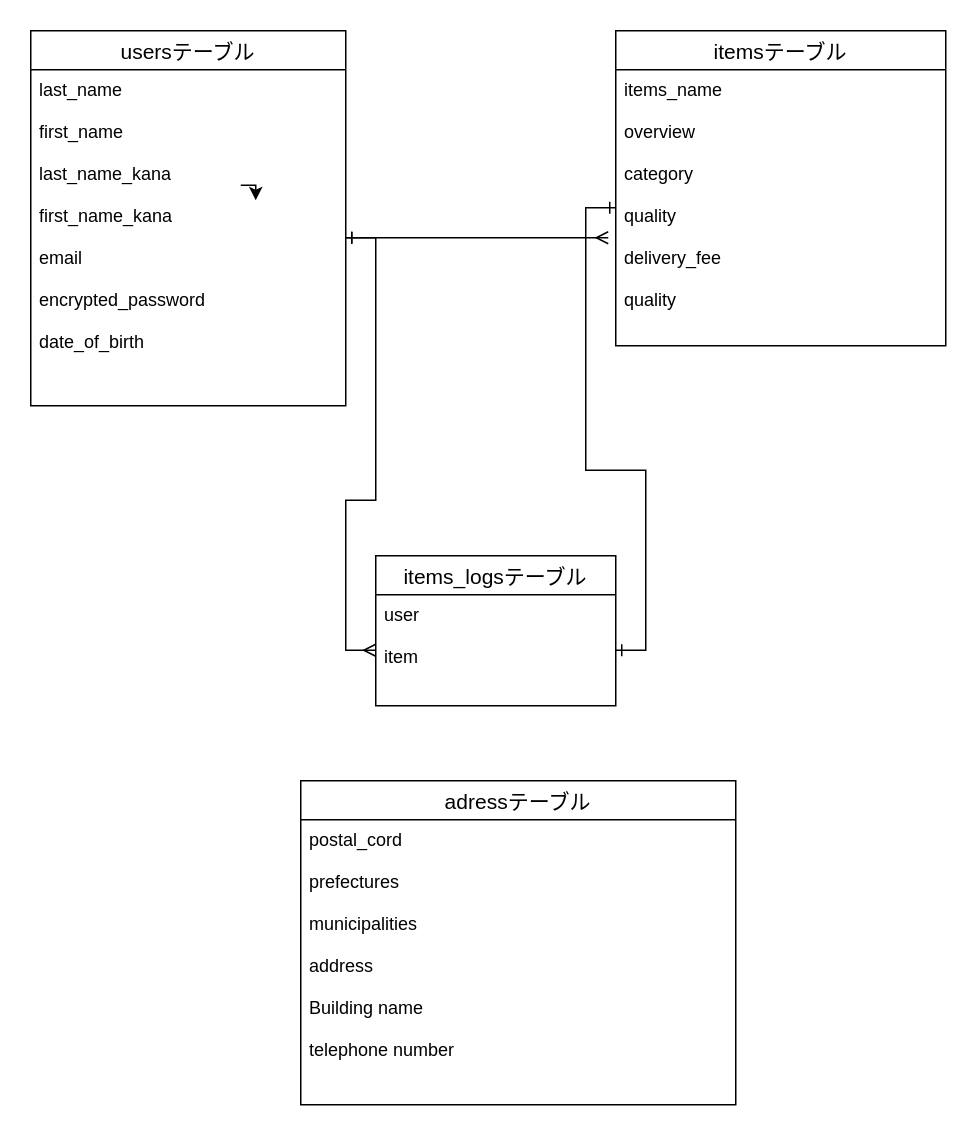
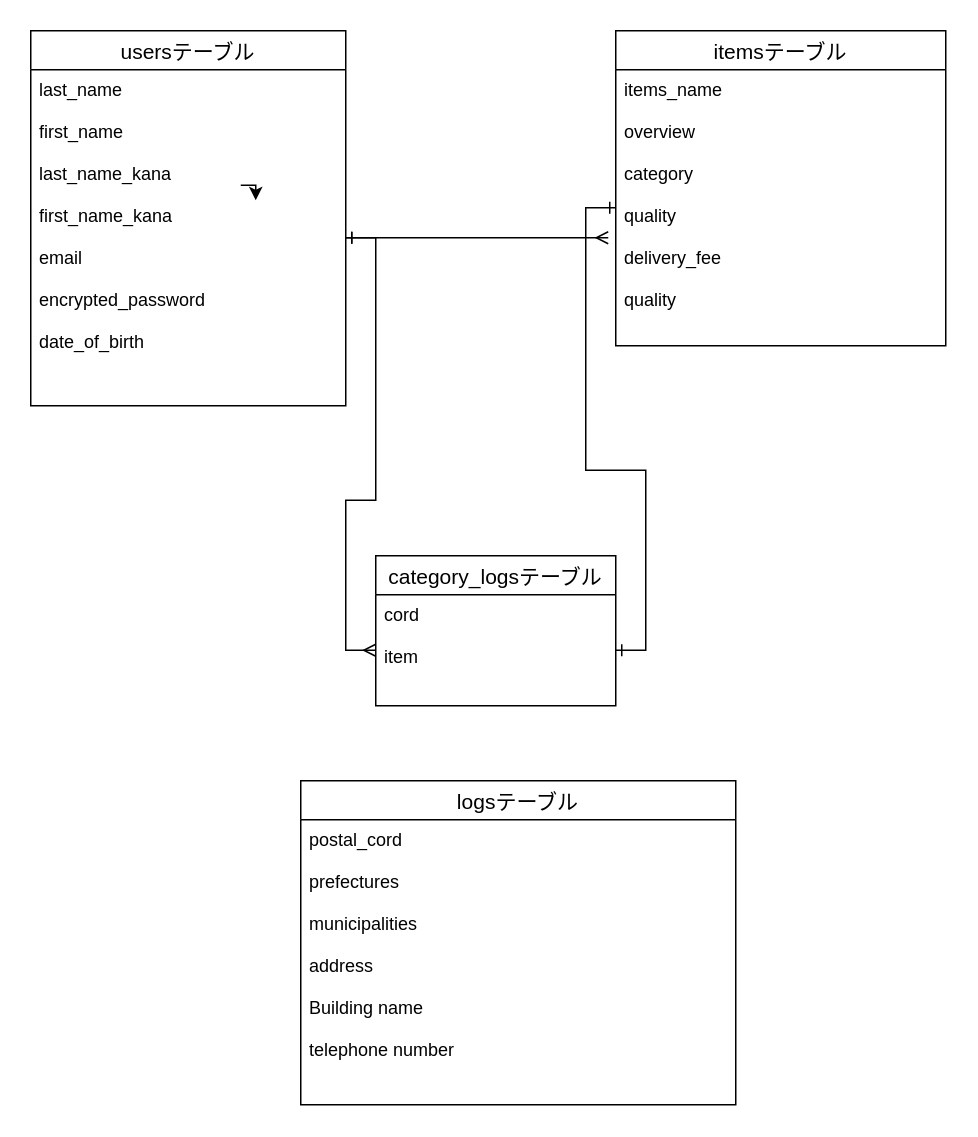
(495, 577) -> (495, 577)
(404, 615) -> (404, 615)
(518, 802) -> (518, 802)
